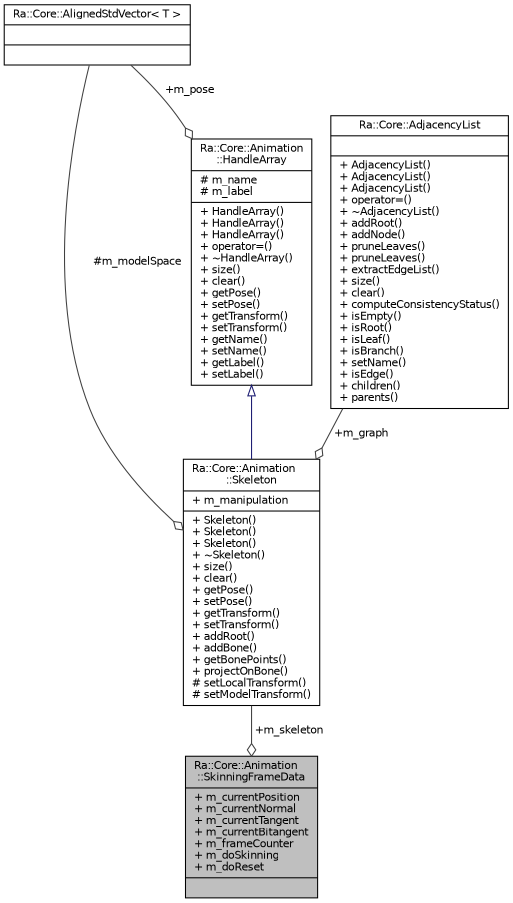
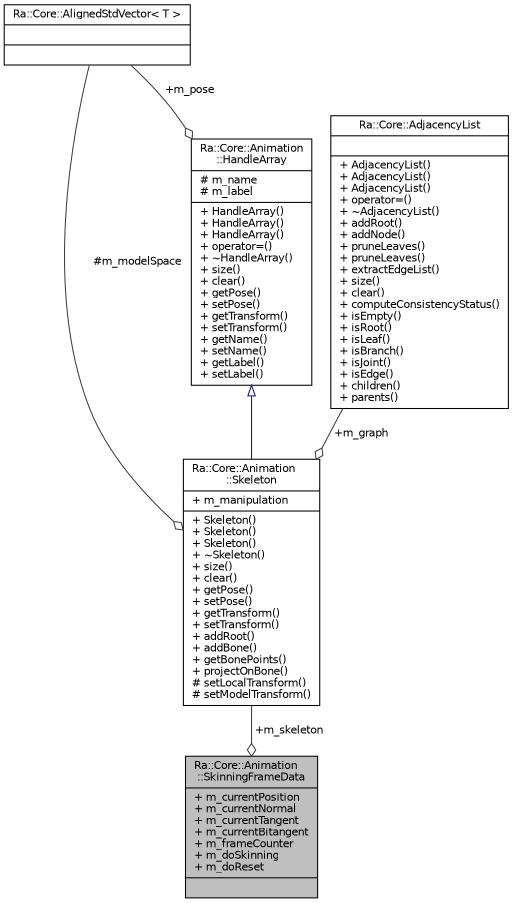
(373, 363) -> (365, 363)
